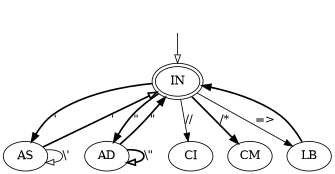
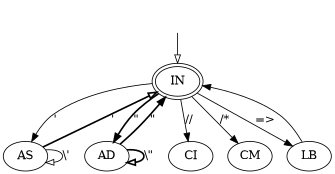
(88, 97) -> (88, 97)
(263, 105) -> (263, 105)
(212, 117) -> (212, 117)
